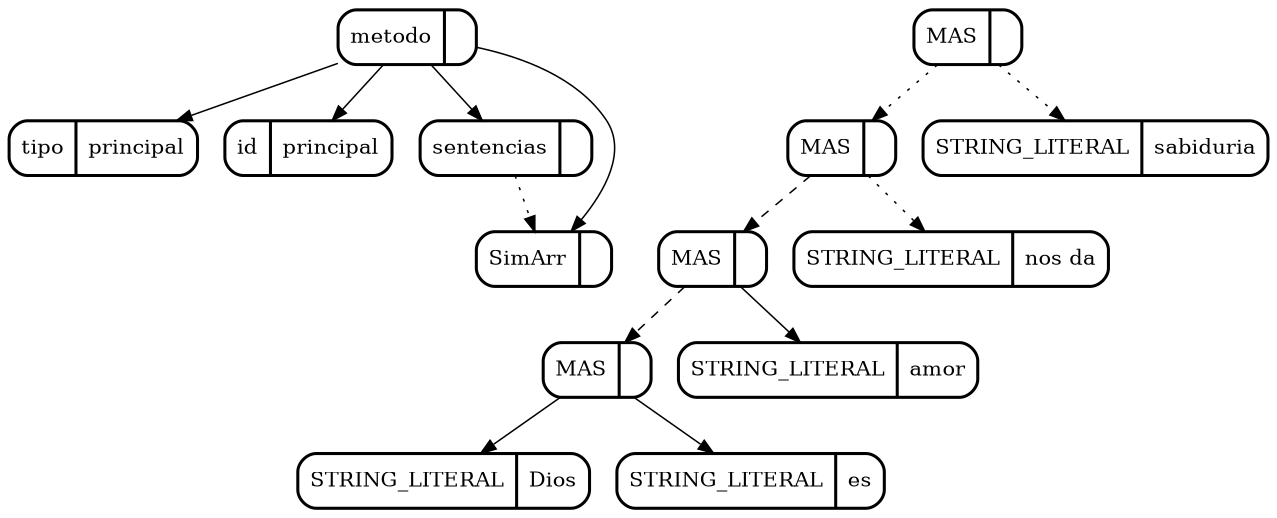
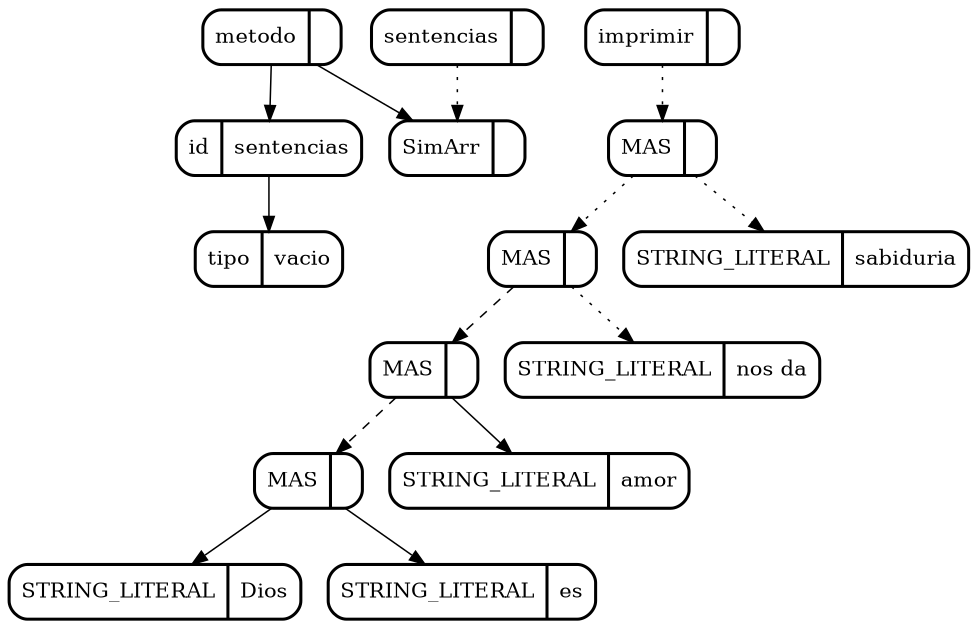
none -> (662, 37)
(452, 87) -> none
(265, 89) -> (269, 196)
(137, 147) -> (302, 258)
(331, 147) -> (292, 147)
